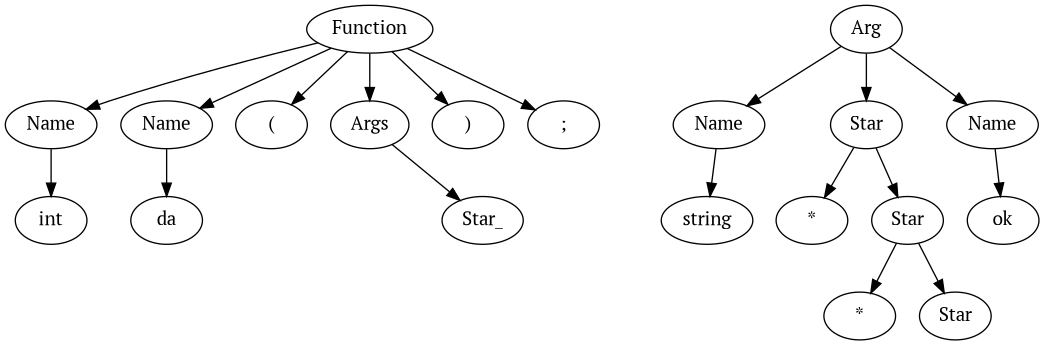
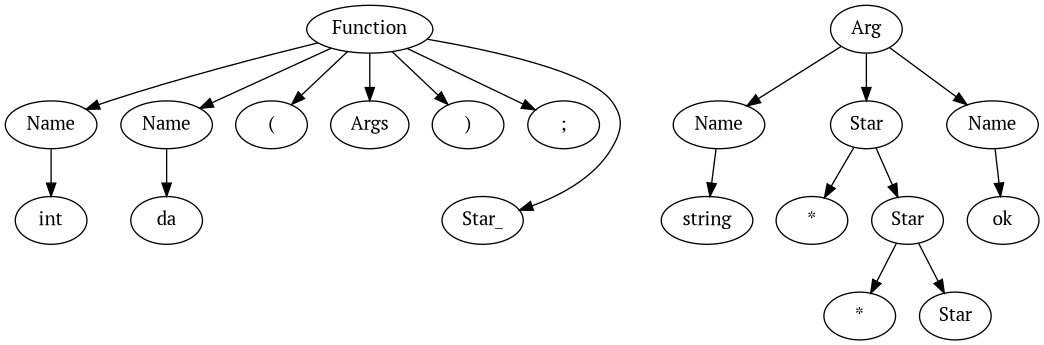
(421, 168) -> (594, 87)
